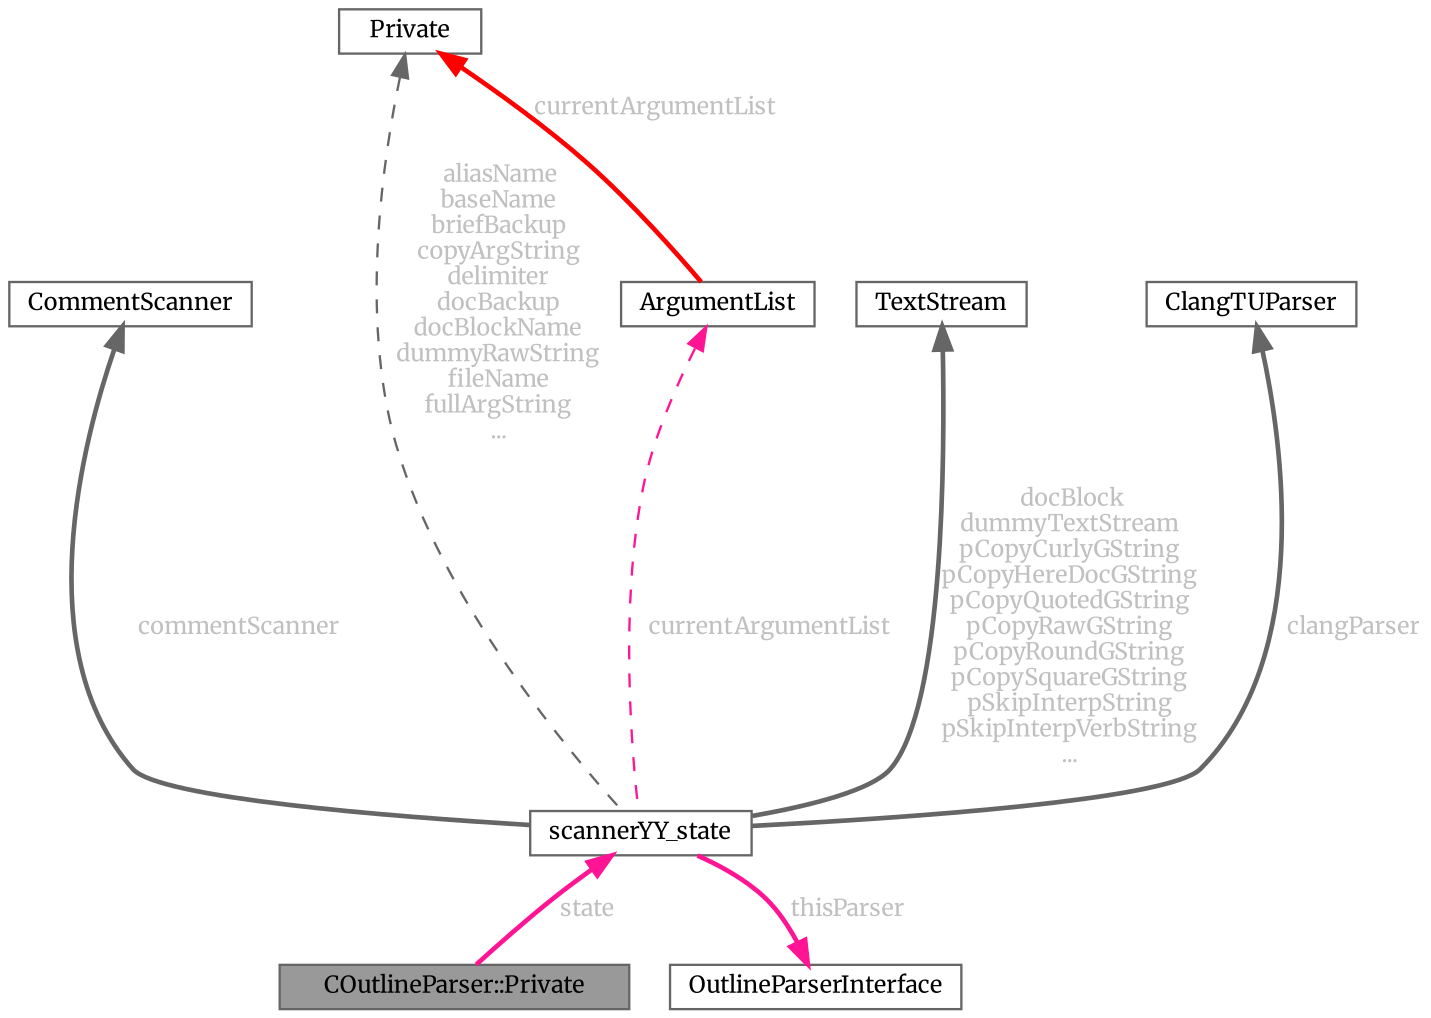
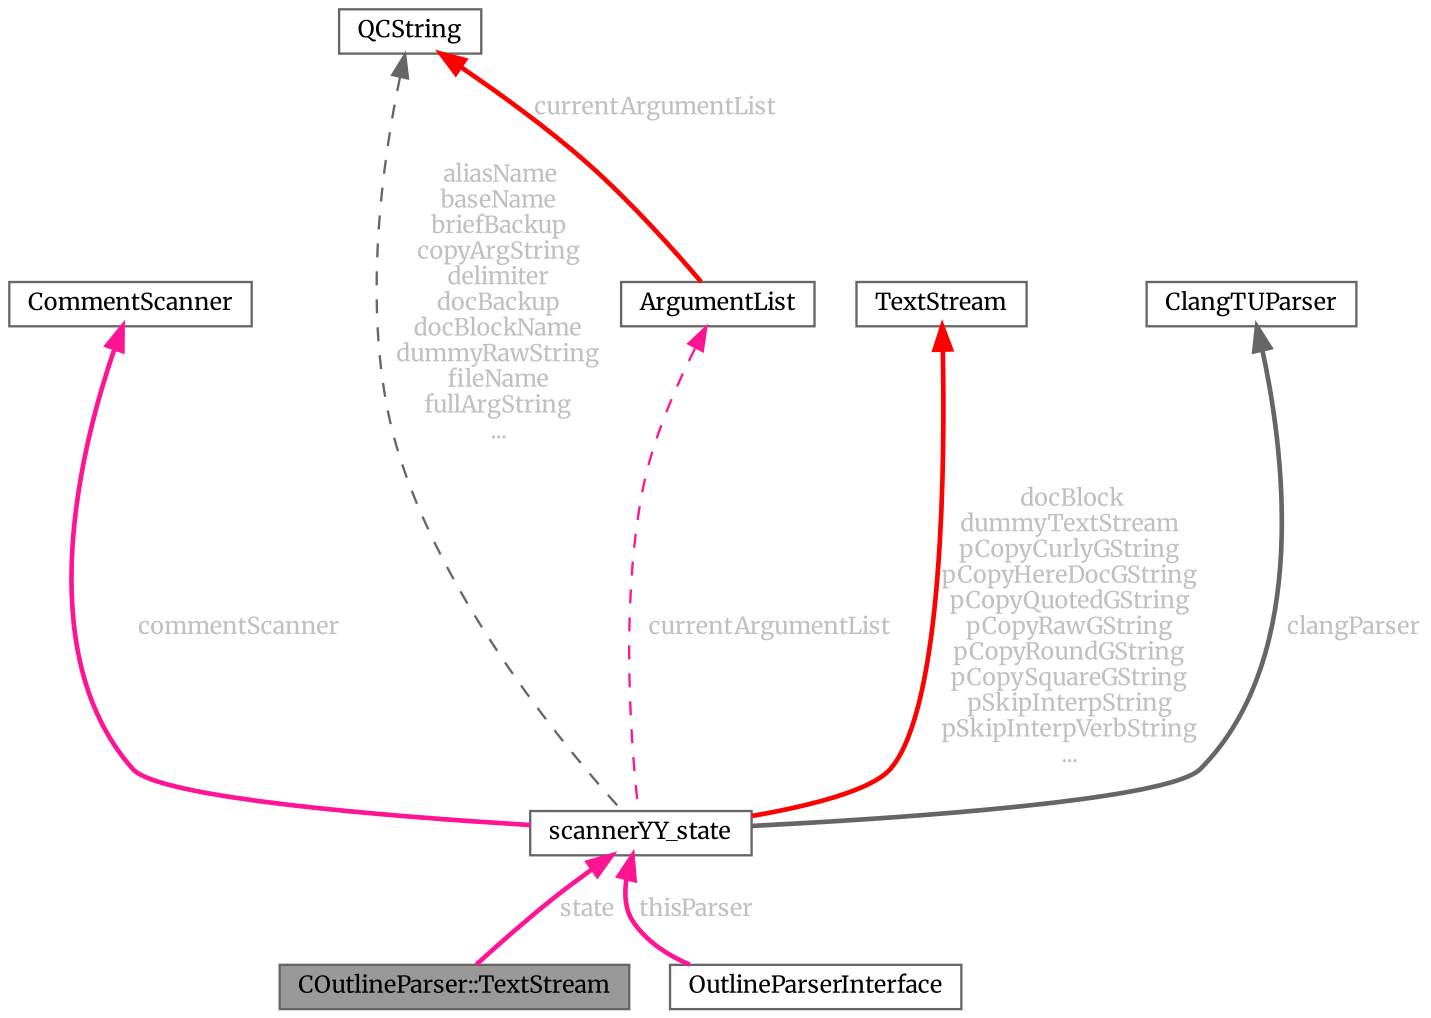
(410, 31) -> (410, 31)
(931, 637) -> (931, 637)
(123, 754) -> (123, 754)
(756, 890) -> (642, 932)
(454, 987) -> (454, 987)
